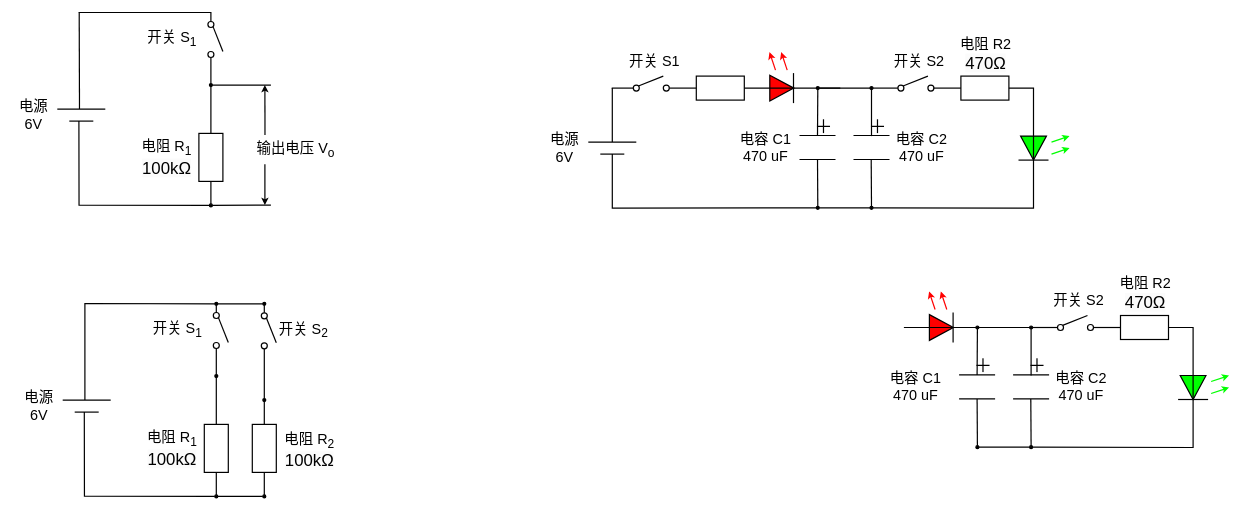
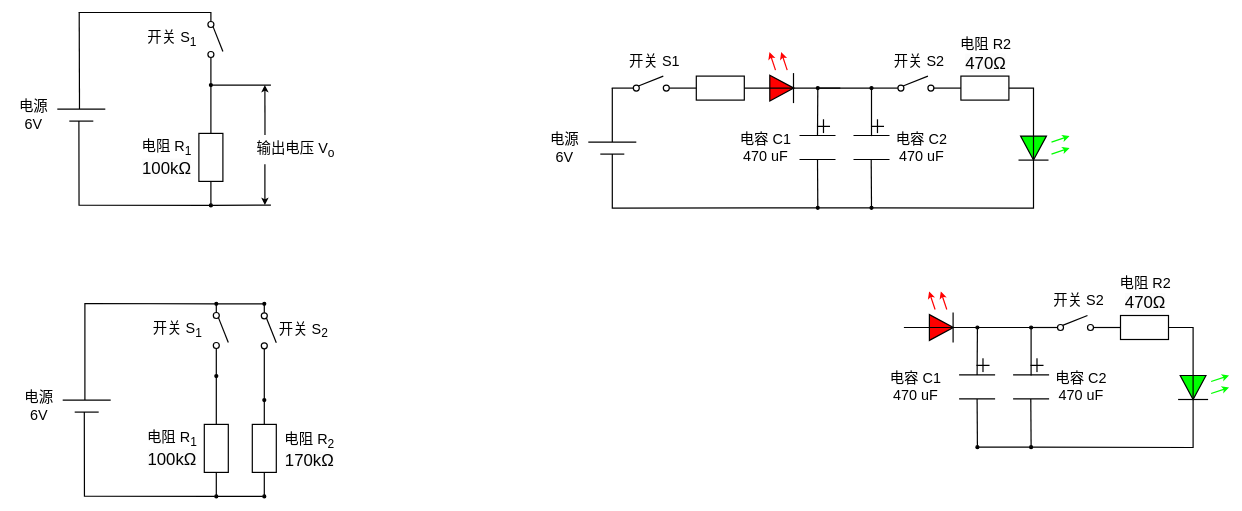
(310, 451) -> (310, 451)
